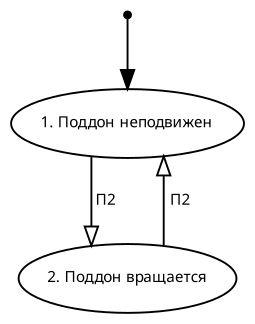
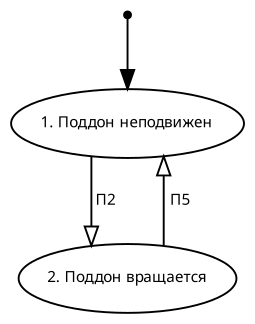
(181, 201) -> (181, 201)
